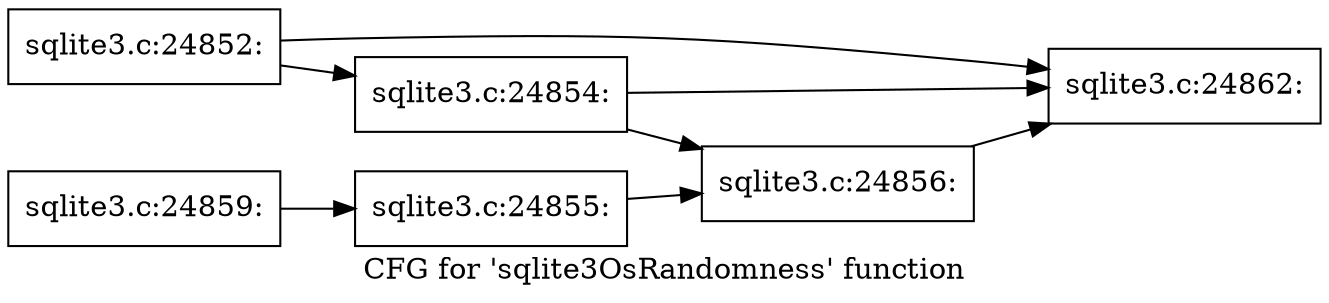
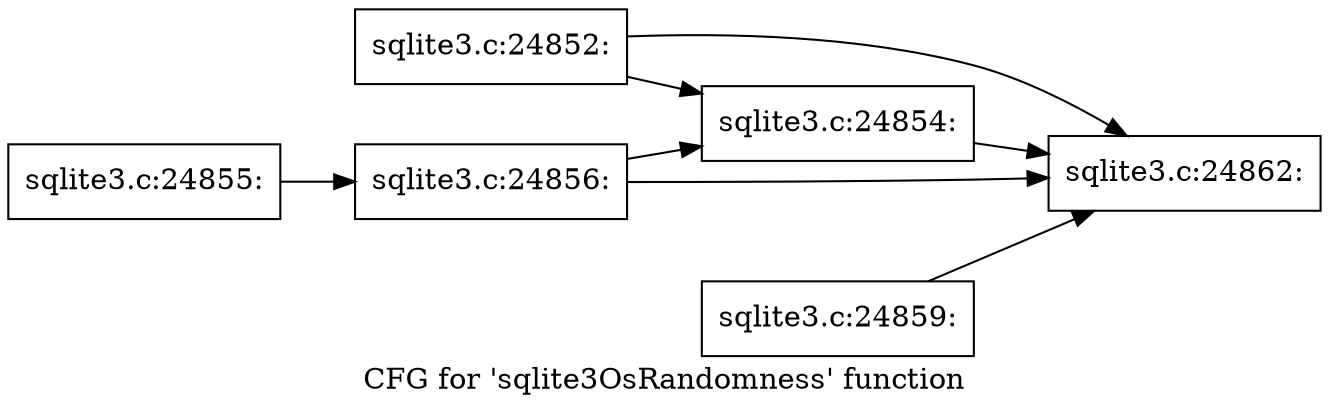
(655, 137) -> (654, 154)
(307, 209) -> (1001, 250)
